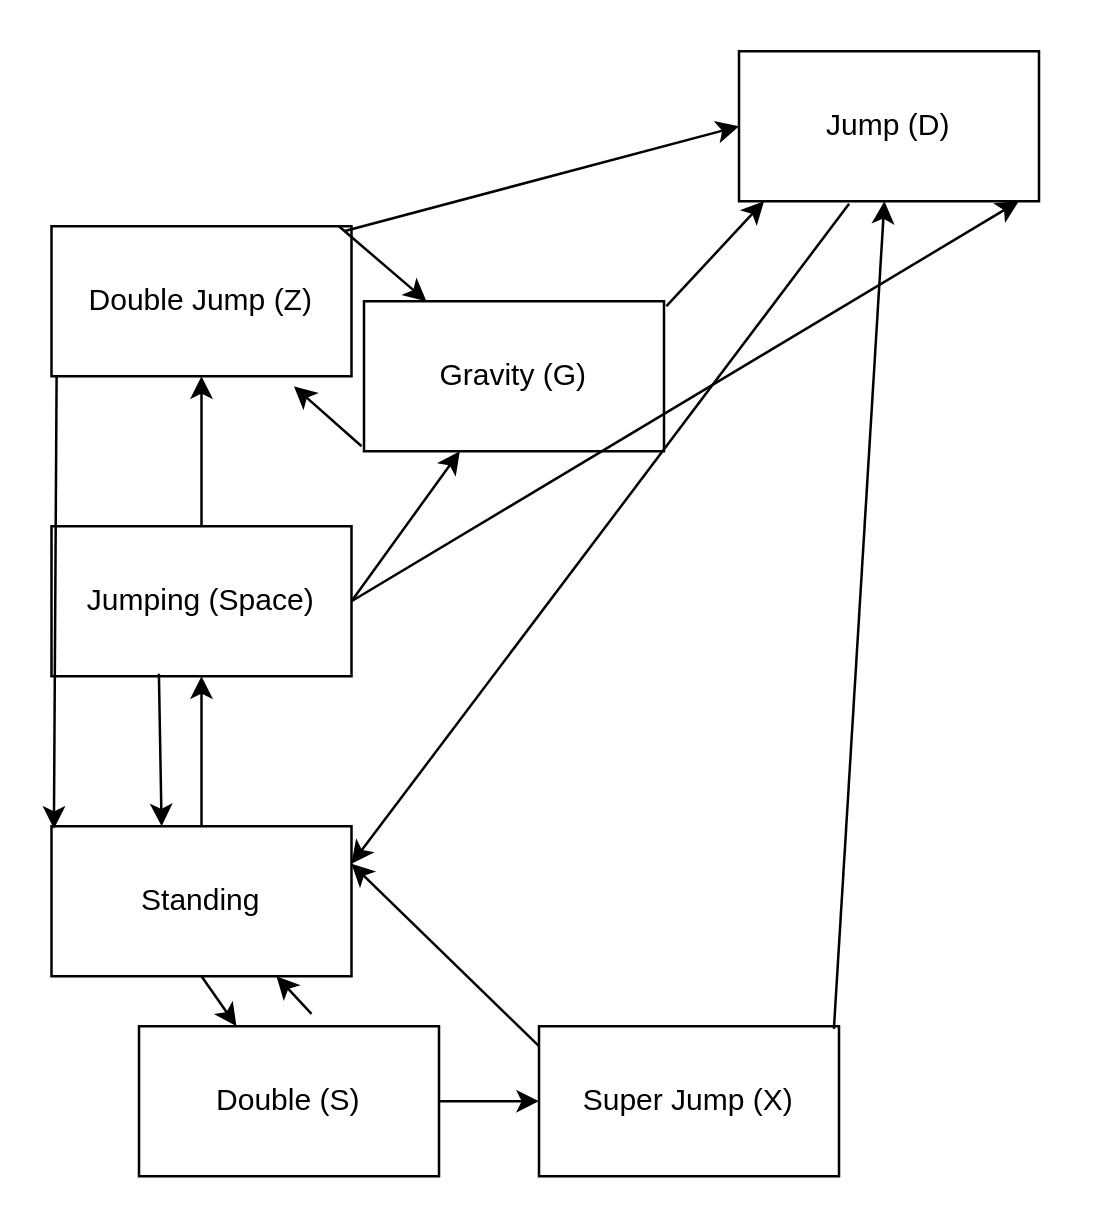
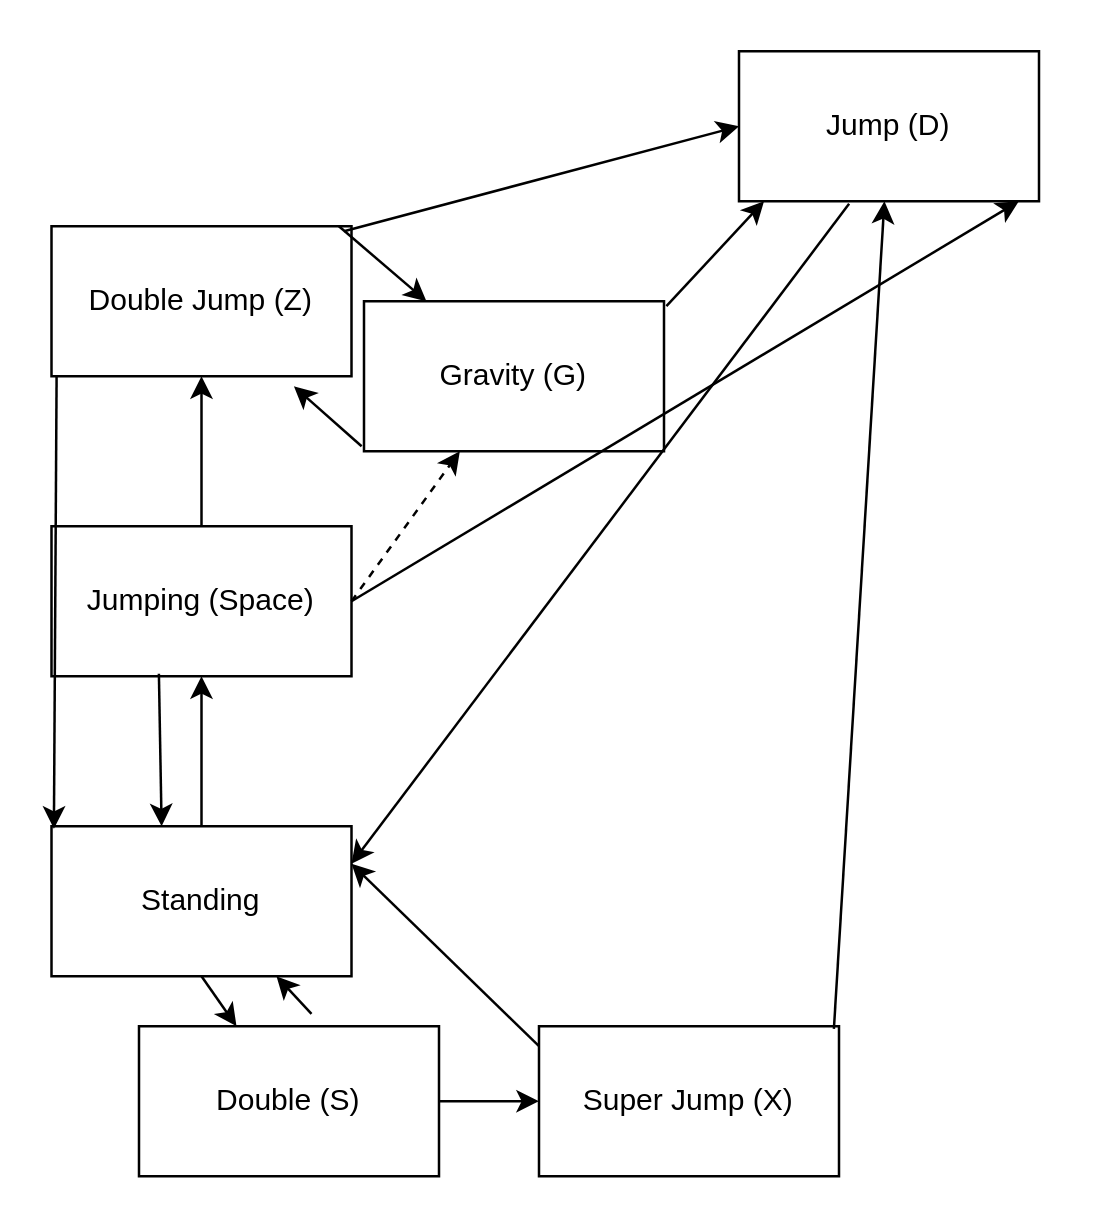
(403, 529) -> (403, 529)
